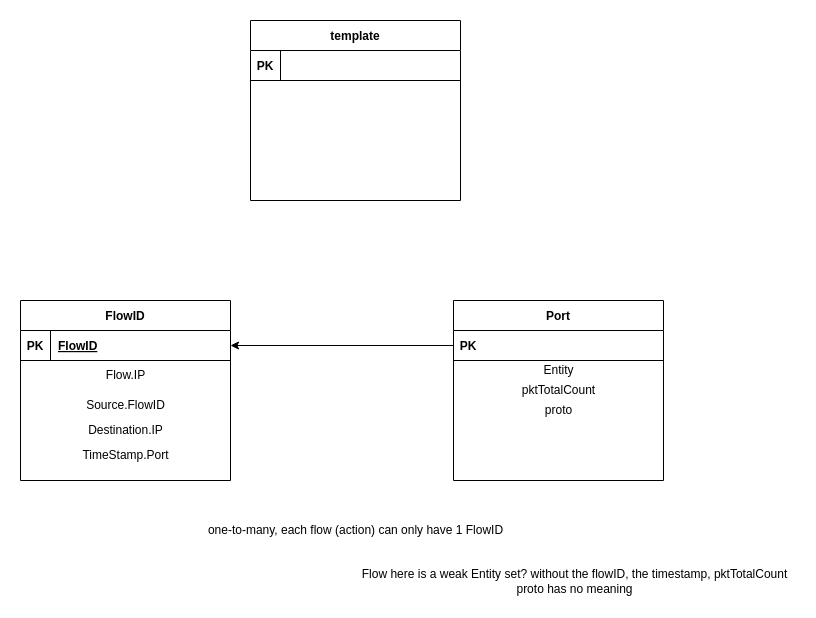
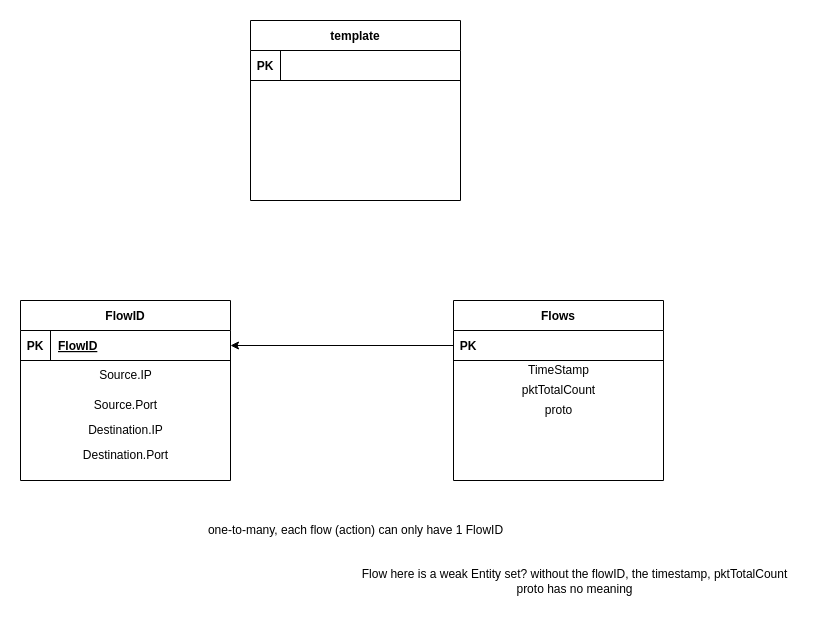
(558, 316) -> (558, 316)
(559, 371) -> (559, 371)
(126, 376) -> (126, 376)
(126, 406) -> (126, 406)
(126, 456) -> (126, 456)
